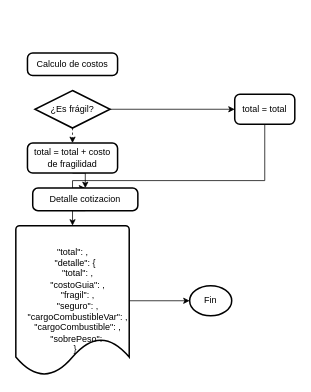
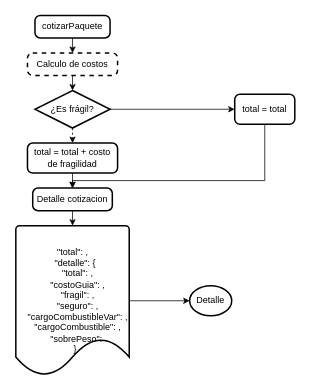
none -> (72, 27)
none -> (72, 43)
(72, 64) -> (72, 64)
none -> (72, 80)
(85, 199) -> (72, 199)
(210, 300) -> (210, 300)
